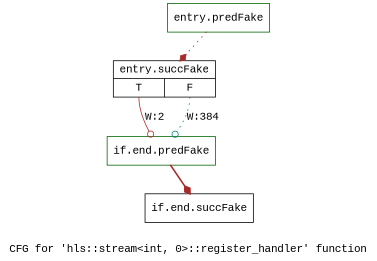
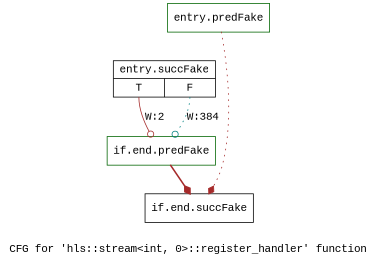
(196, 43) -> (229, 110)
